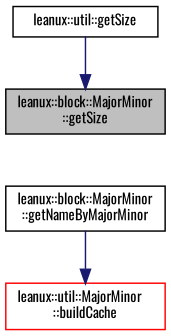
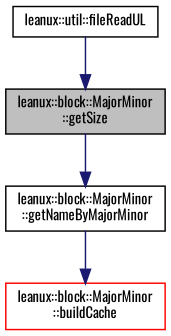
(85, 22) -> (85, 22)
none -> (85, 153)
(85, 306) -> (85, 306)
